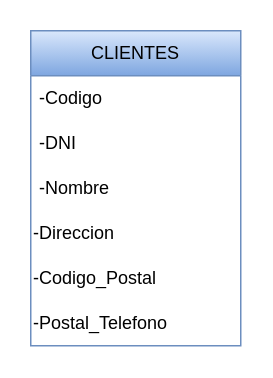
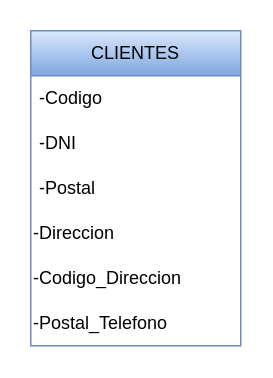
(75, 188) -> (73, 188)
(100, 278) -> (112, 278)
